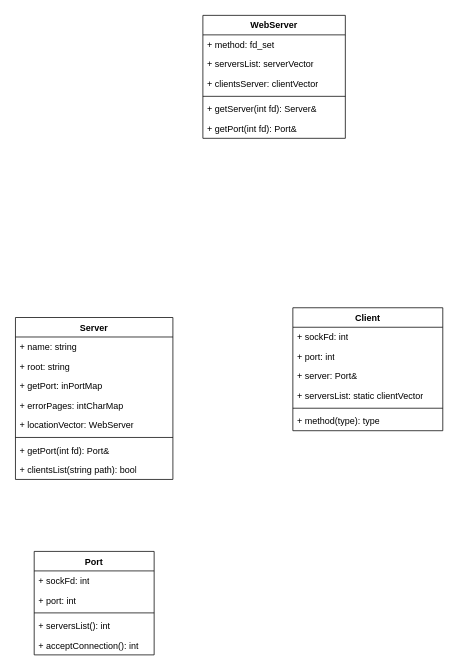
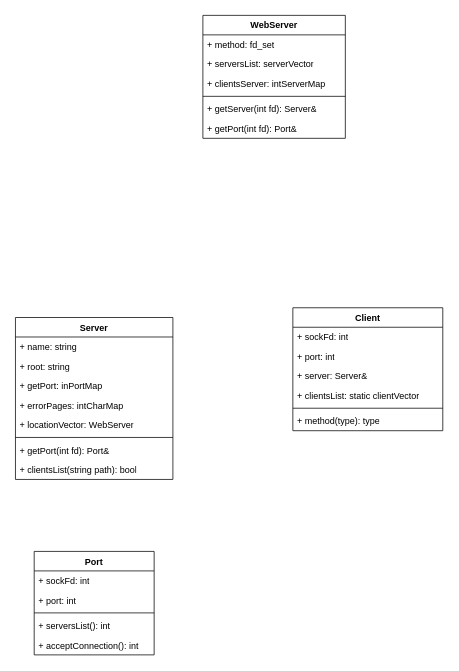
(272, 85) -> (273, 85)
(332, 377) -> (337, 377)
(369, 402) -> (369, 402)
